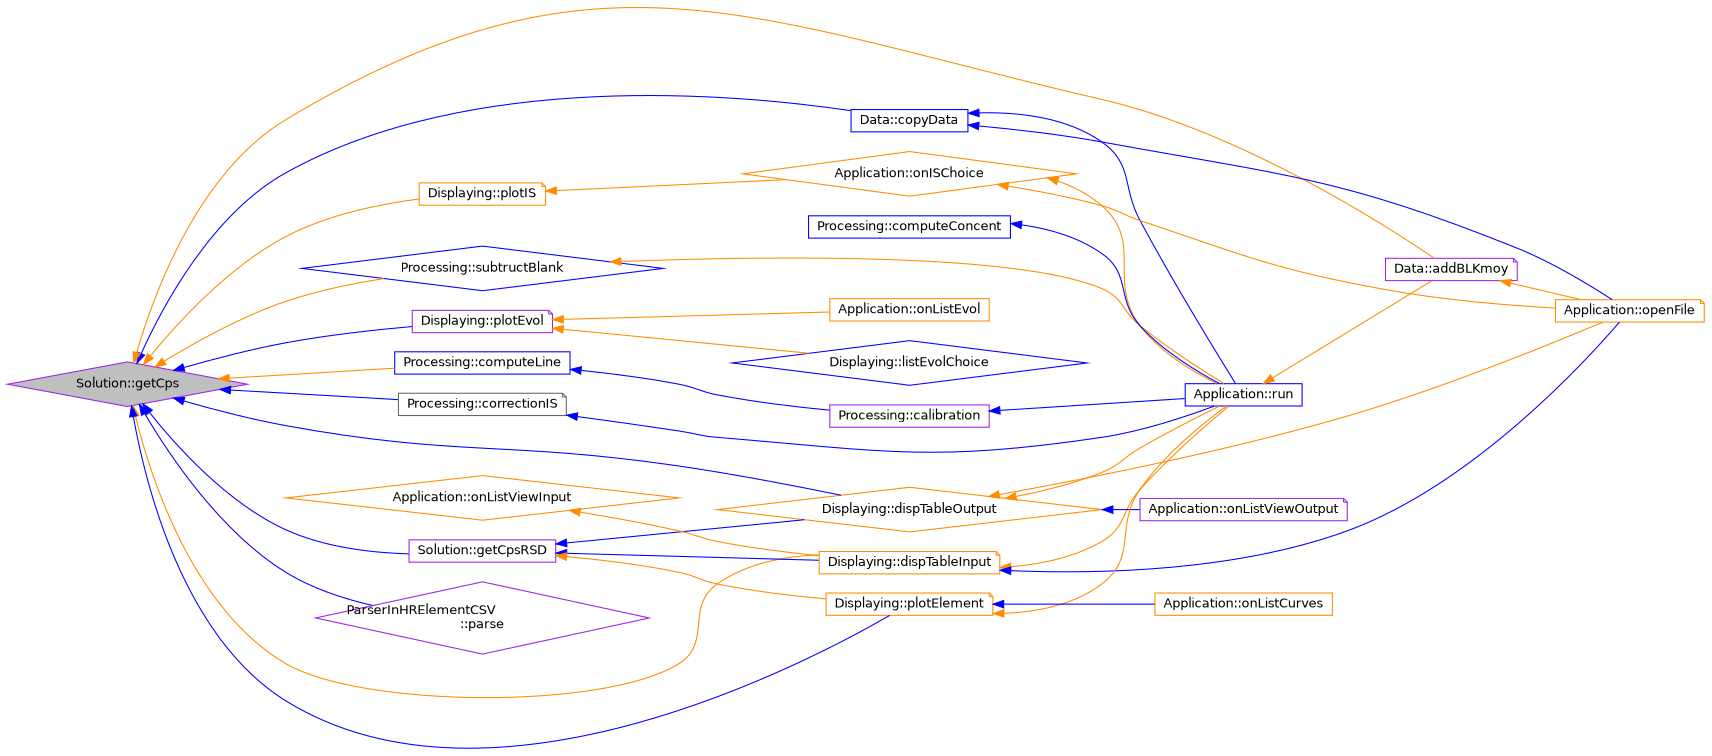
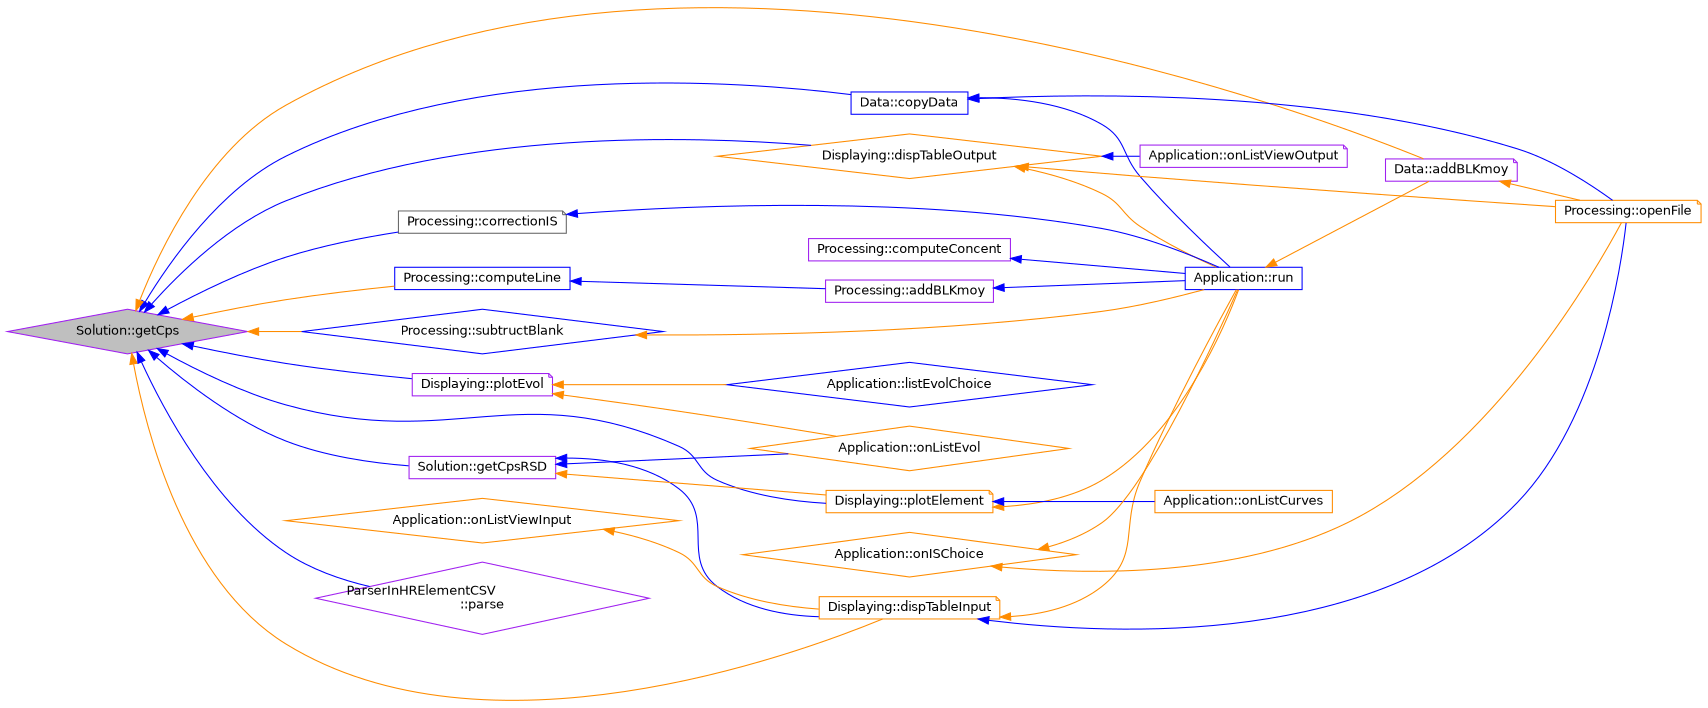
(482, 194) -> none
(910, 227) -> (910, 250)
(910, 310) -> (910, 448)
(1630, 311) -> (1628, 212)
(910, 363) -> (910, 385)
(910, 416) -> (910, 291)
(703, 530) -> (678, 459)
